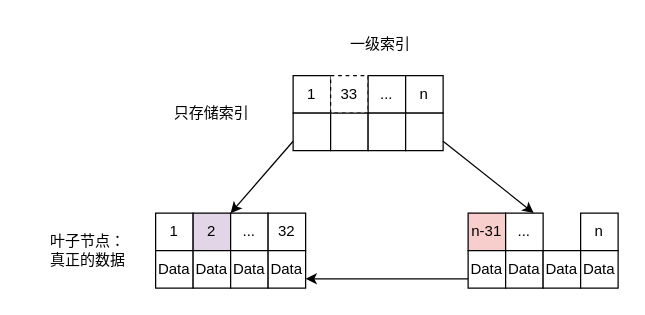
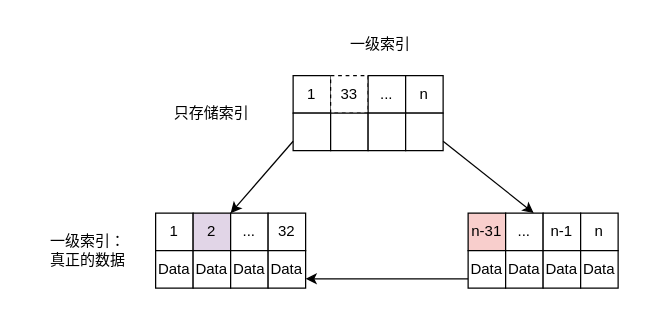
none -> (562, 232)
(88, 251) -> (88, 251)
